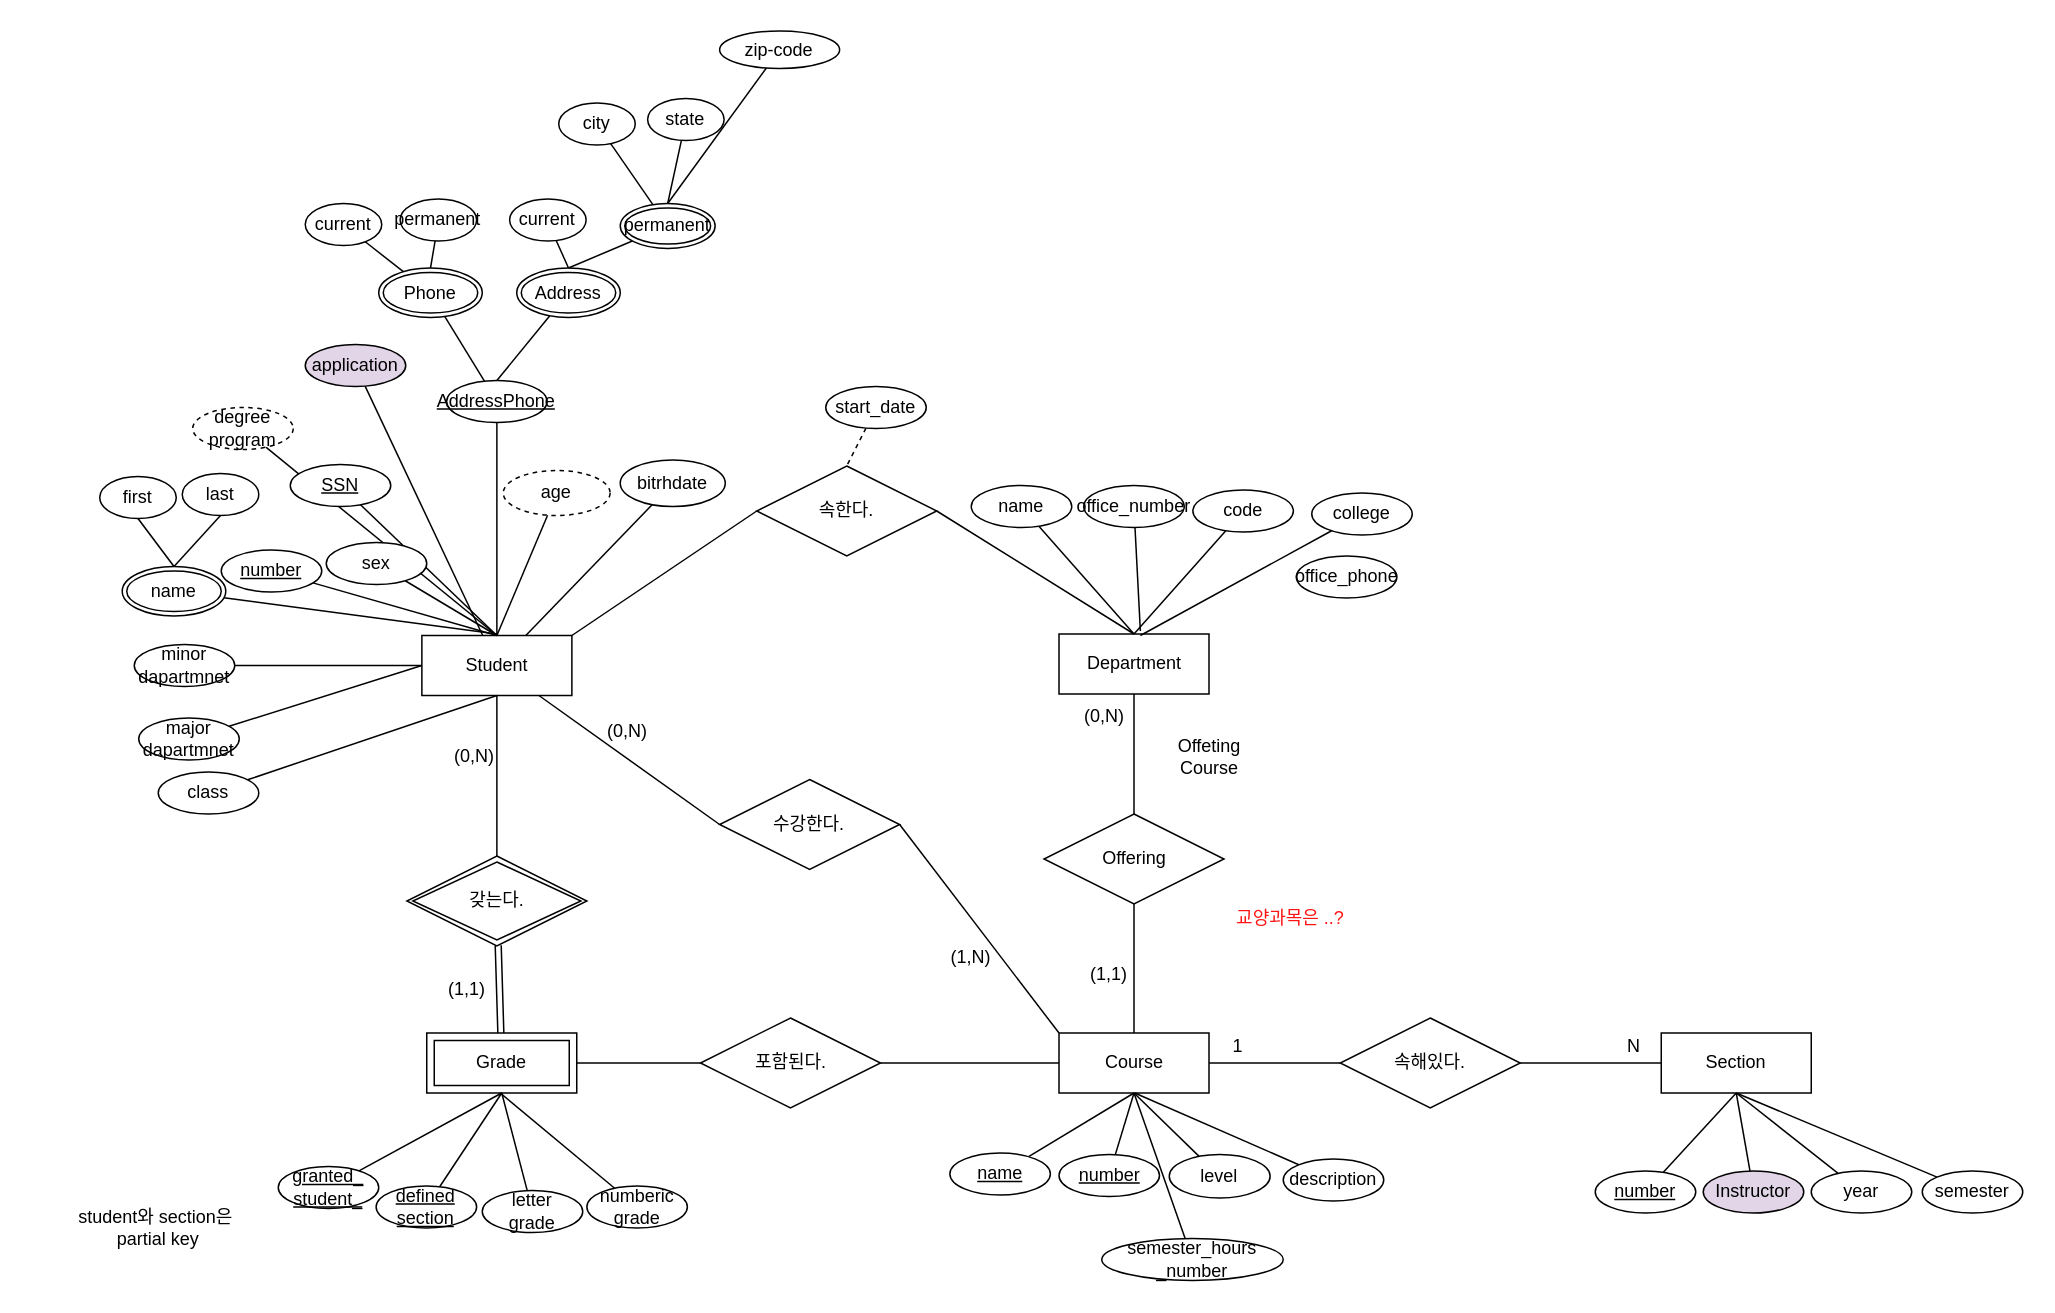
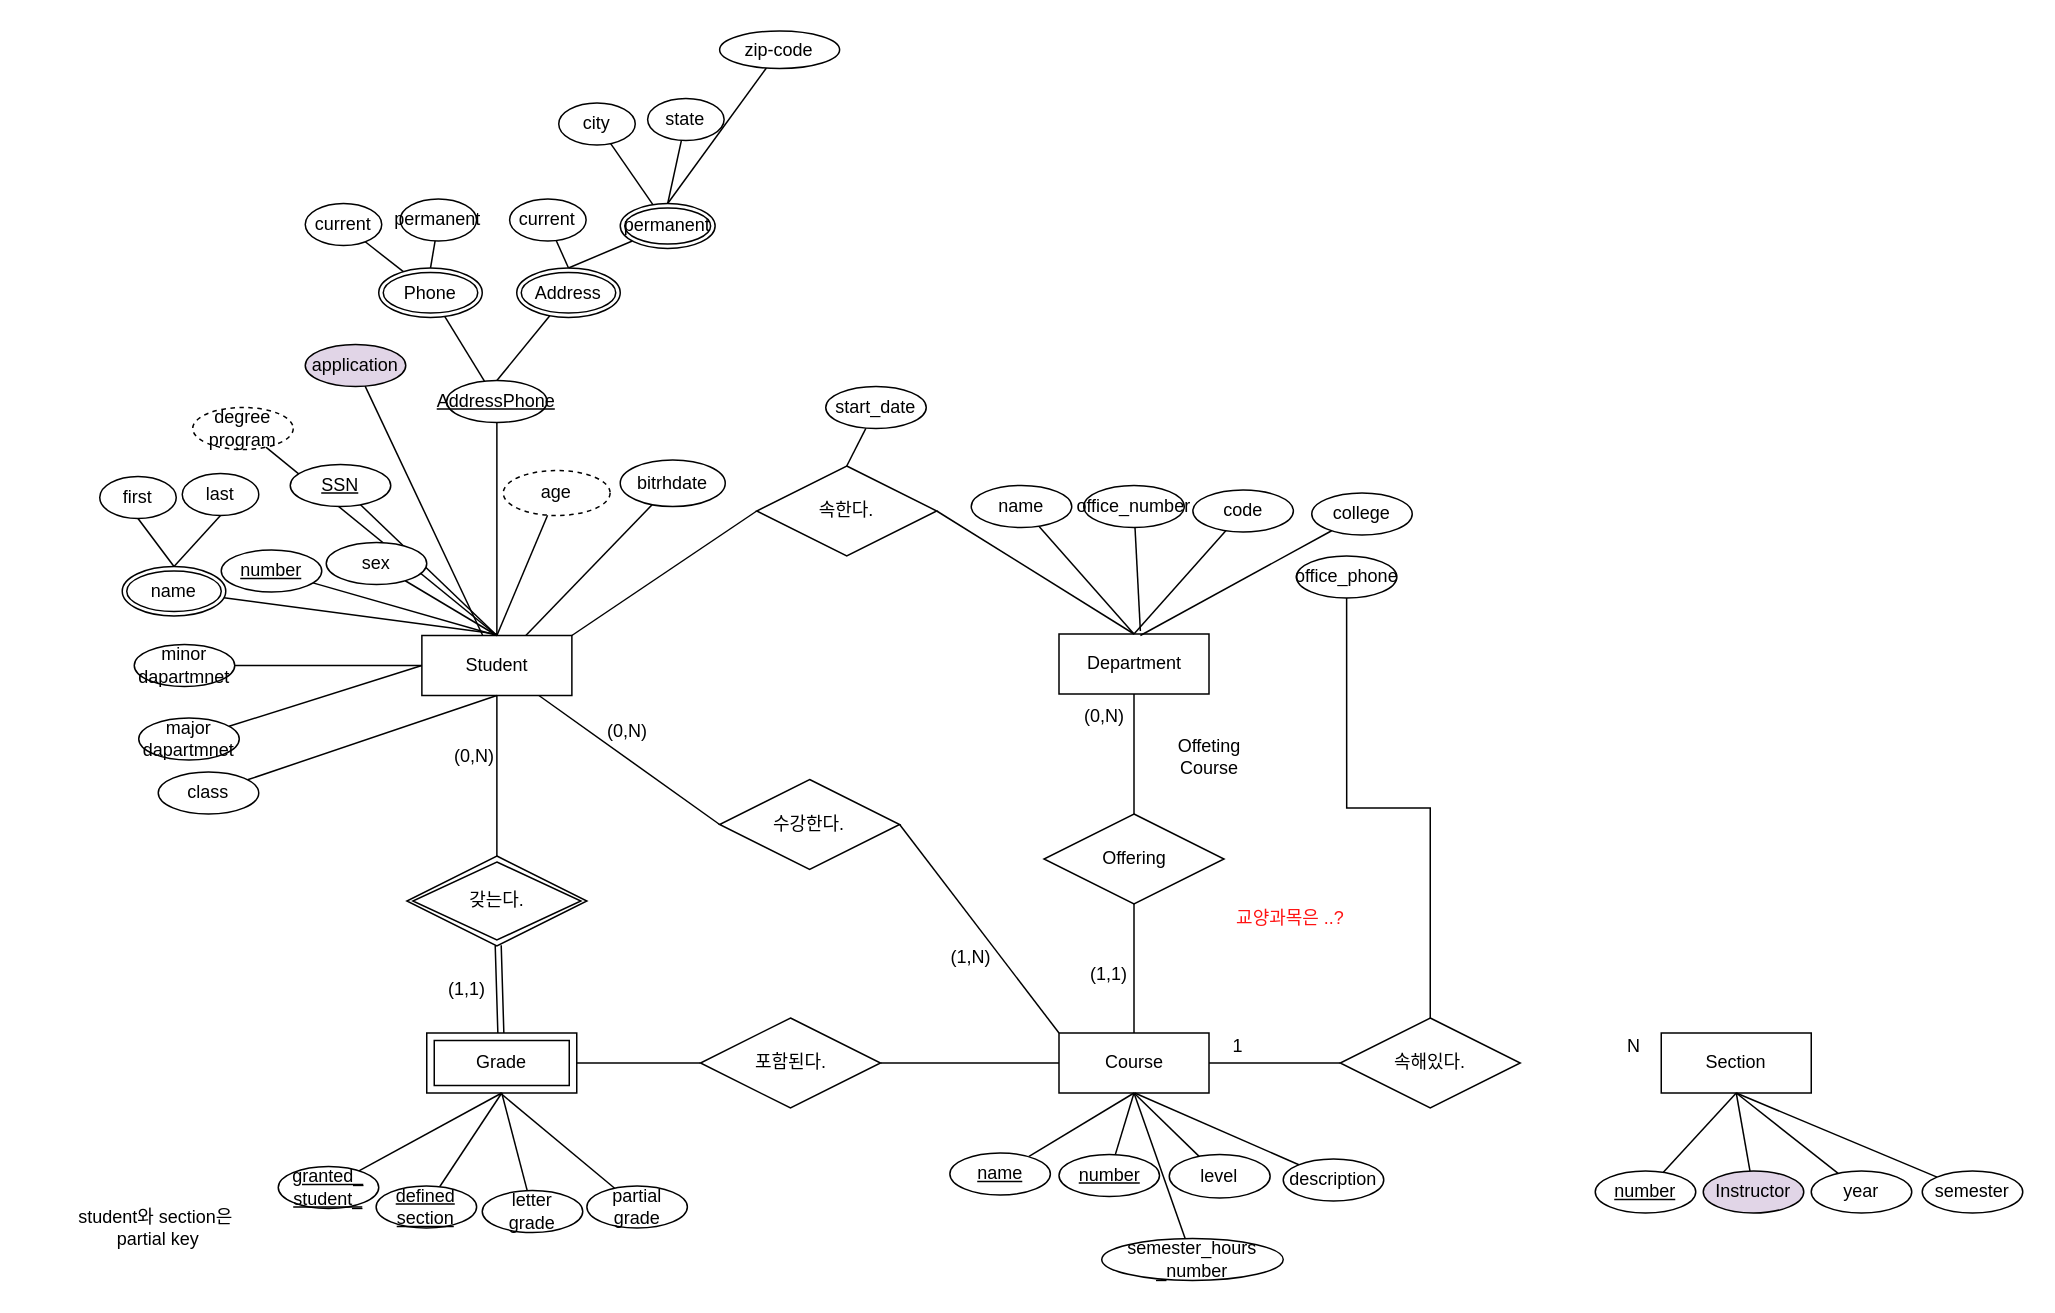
(856, 448) -> (856, 448)
(1590, 1063) -> (1389, 808)
(638, 1207) -> (638, 1207)
